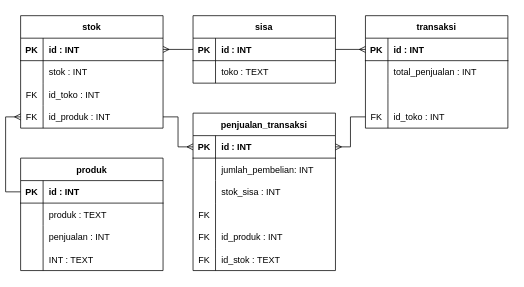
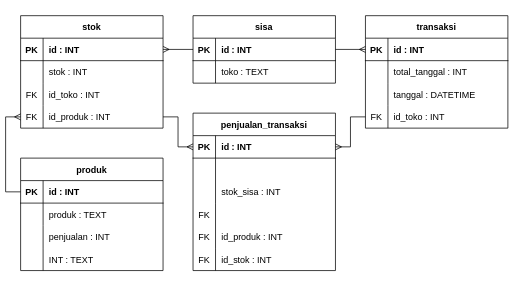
(441, 72) -> (436, 72)
none -> (448, 94)
(276, 169) -> none
(252, 260) -> (249, 260)
